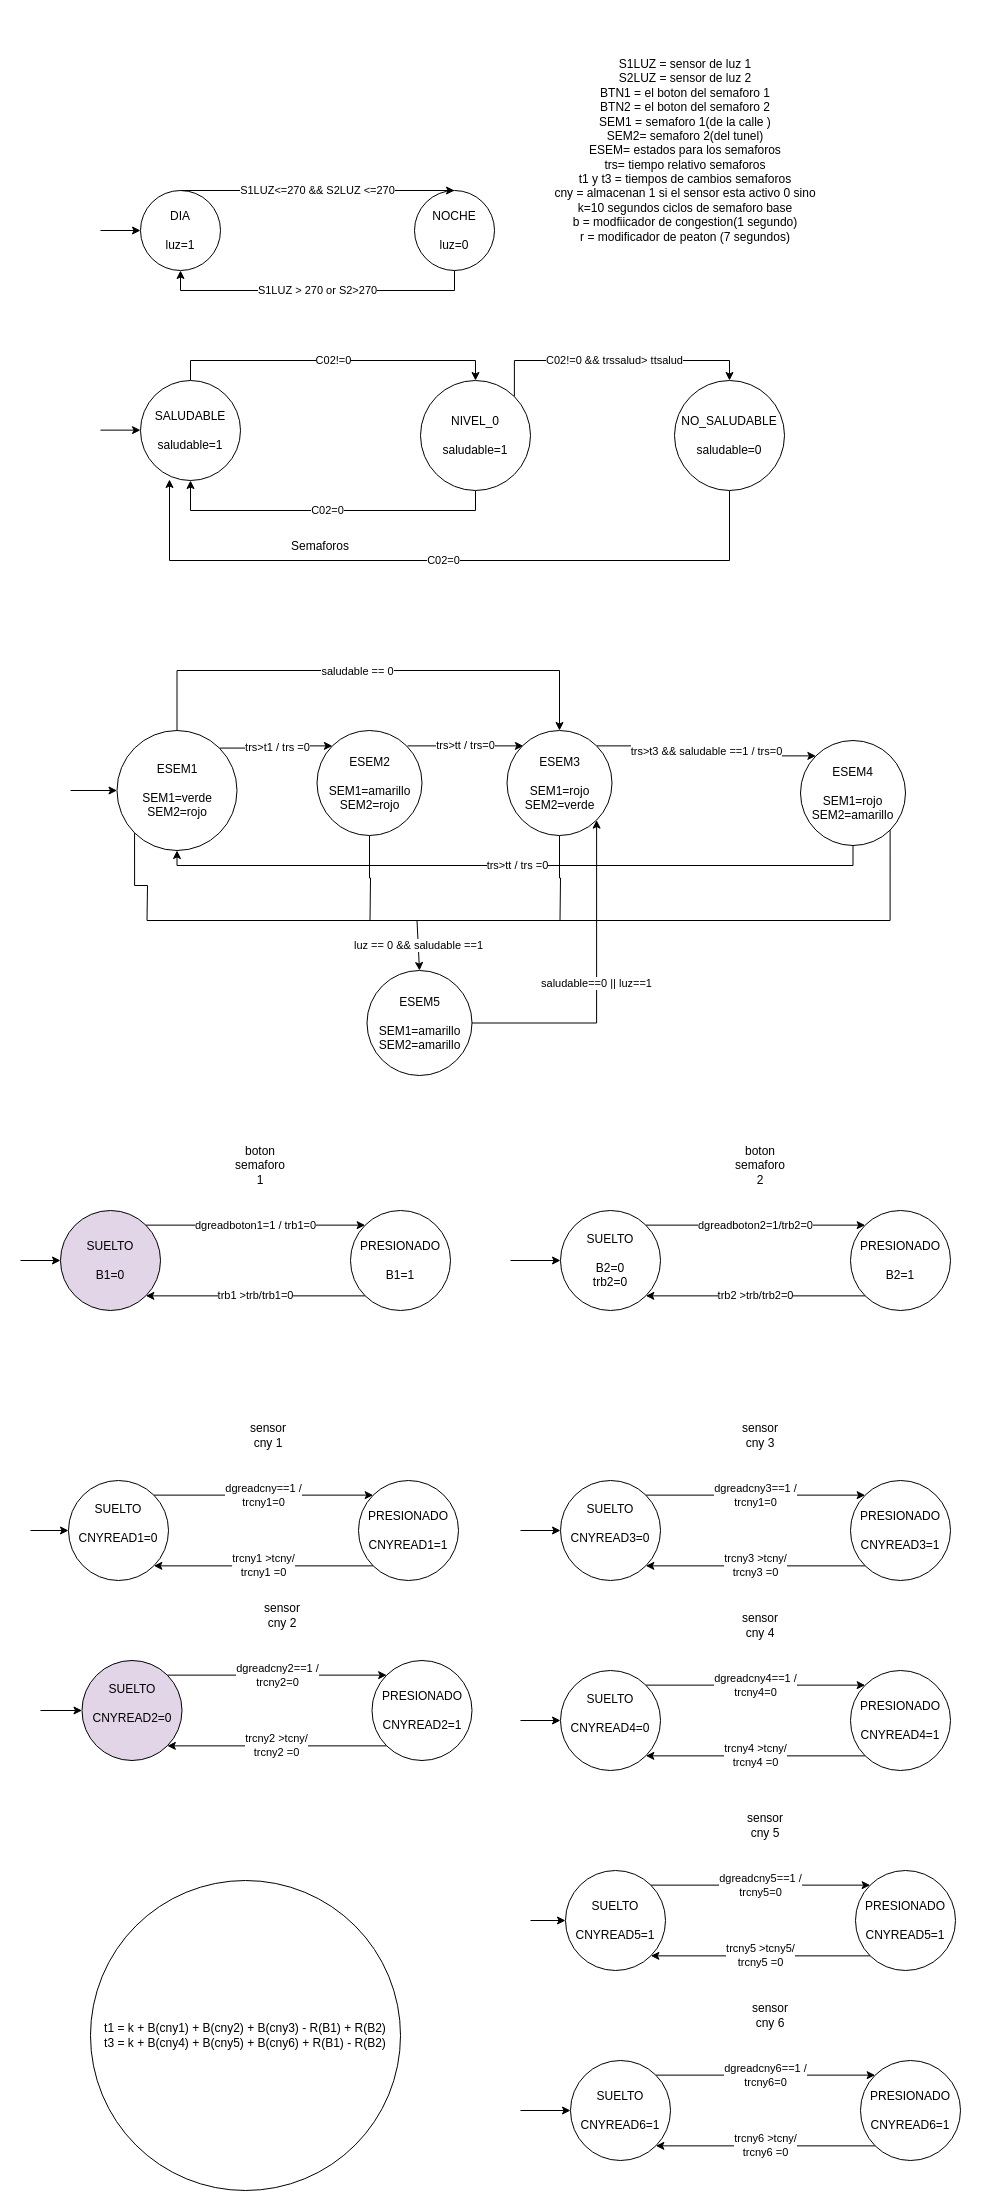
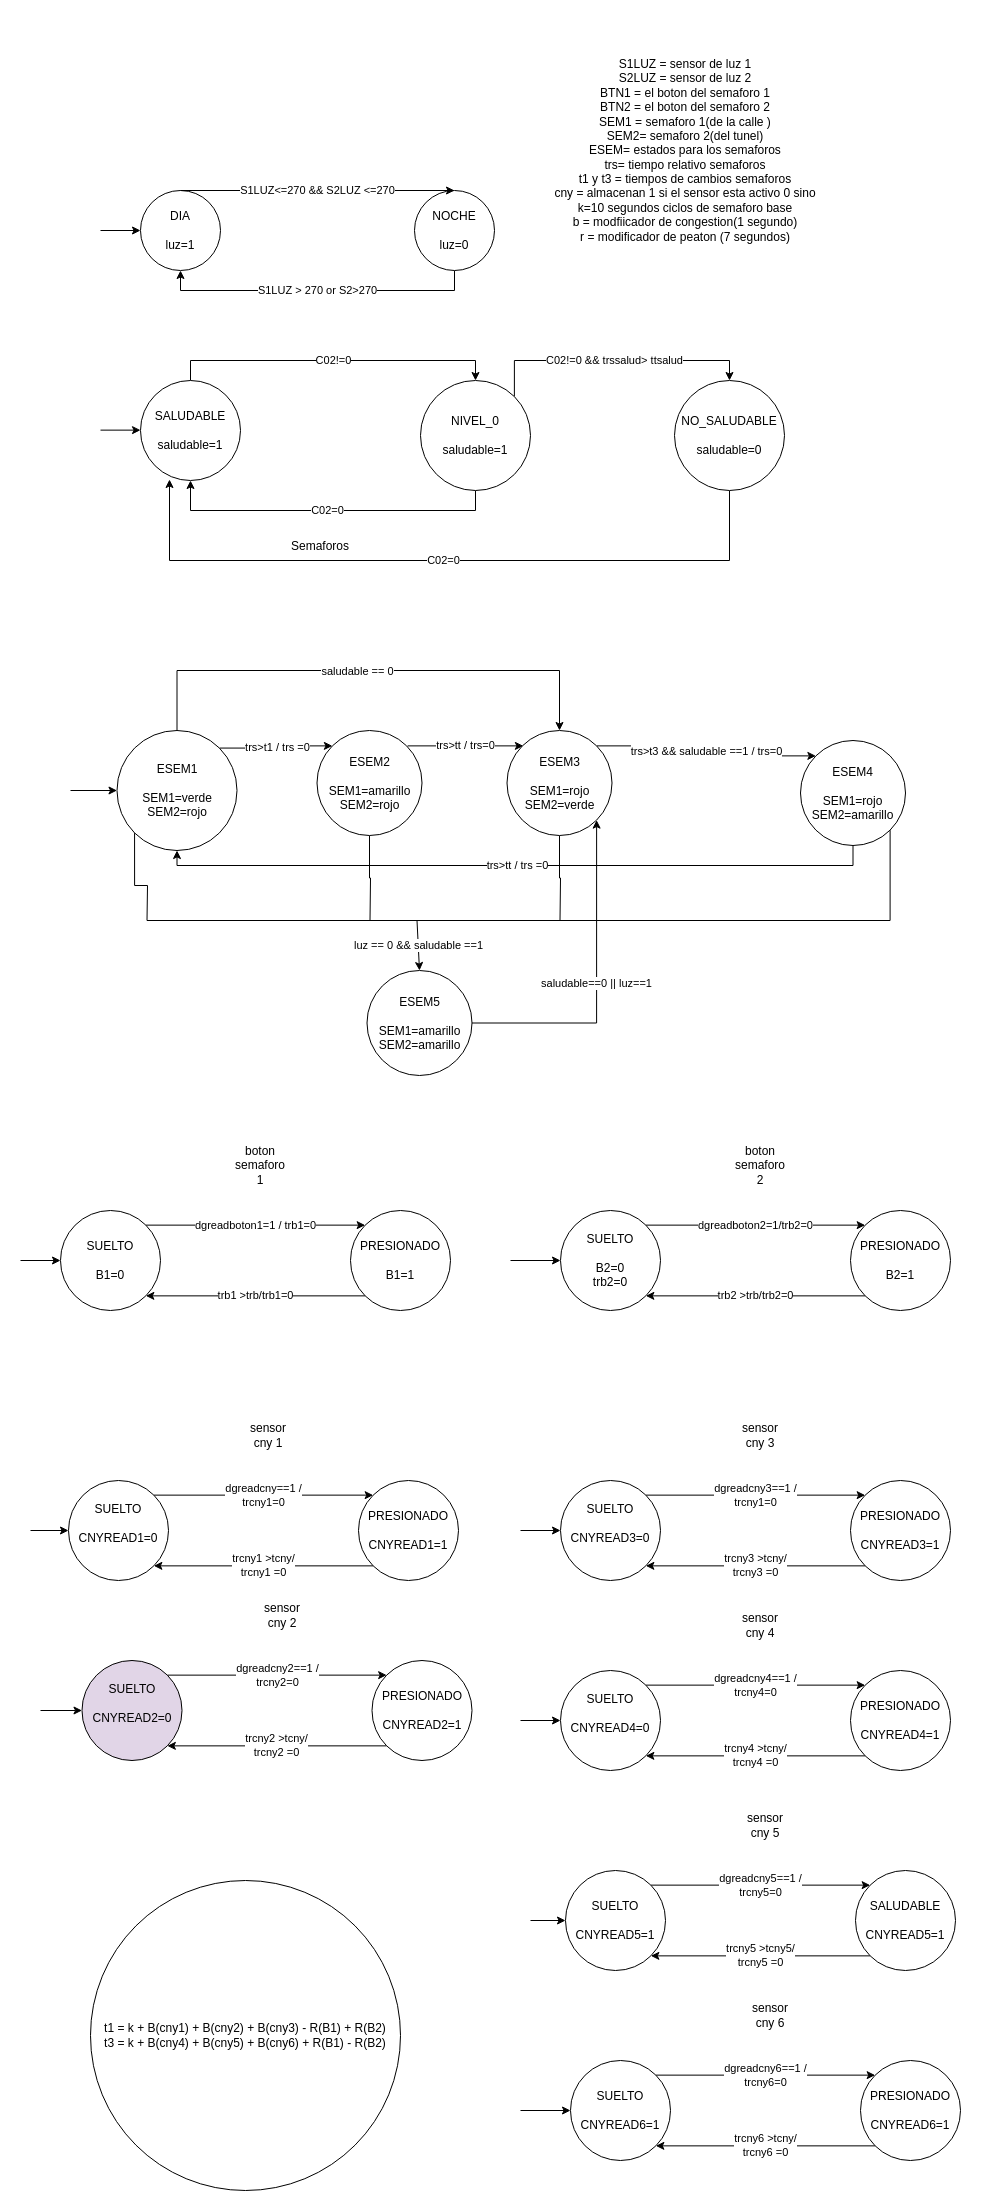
(111, 1261) -> (111, 1261)
(906, 1921) -> (906, 1921)
